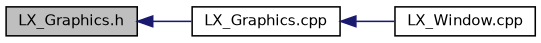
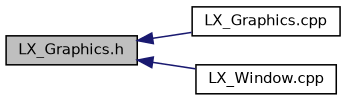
(375, 21) -> (174, 66)
